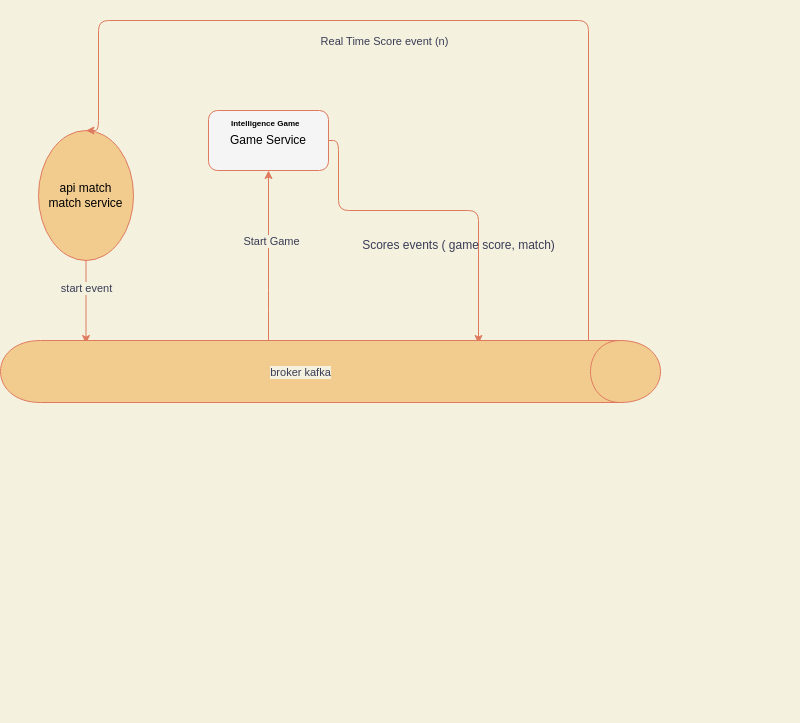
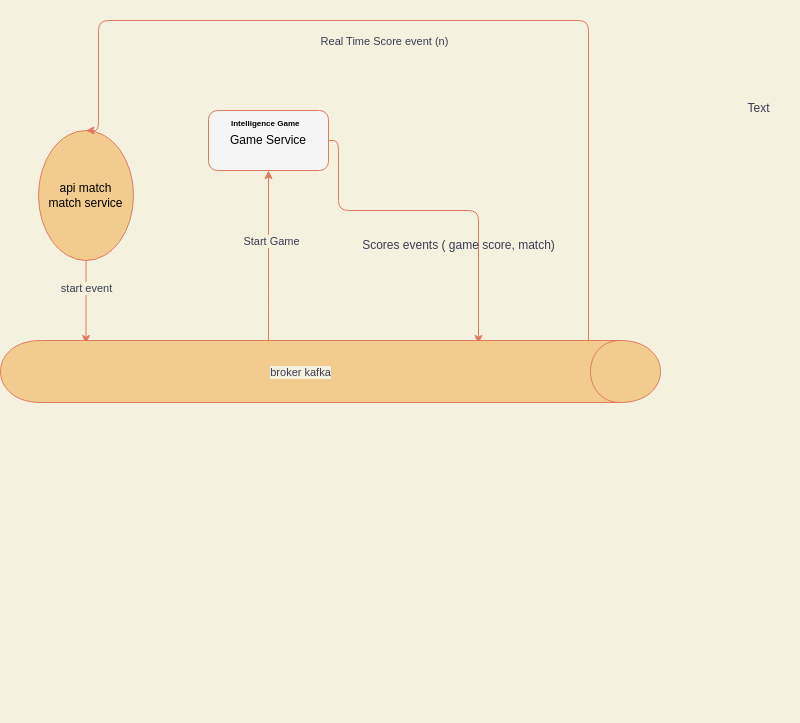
none -> (759, 109)
